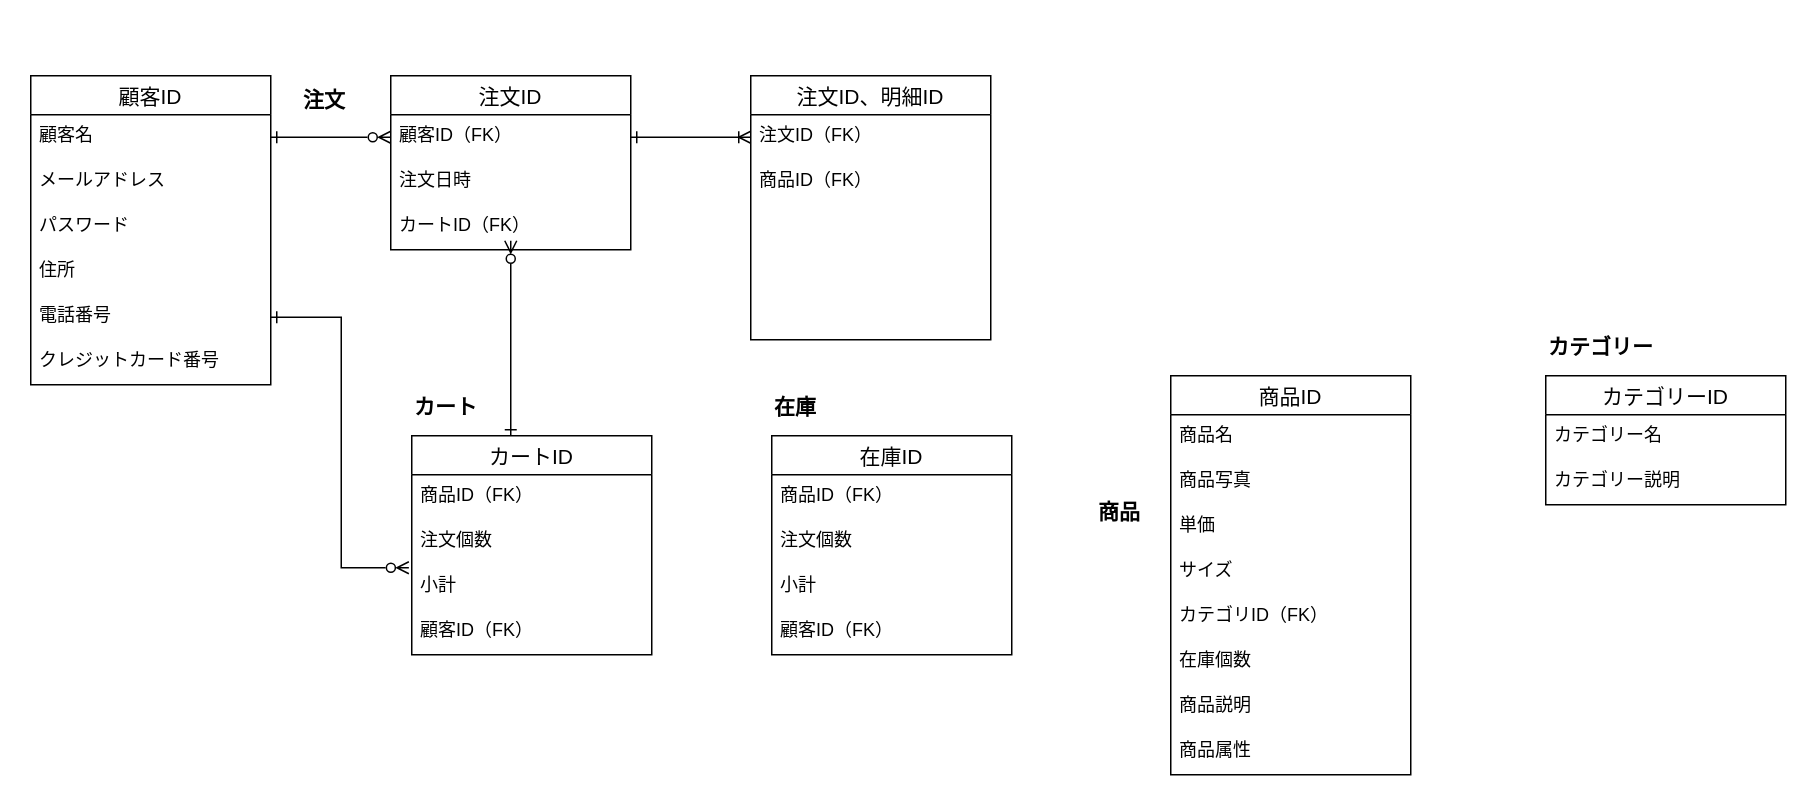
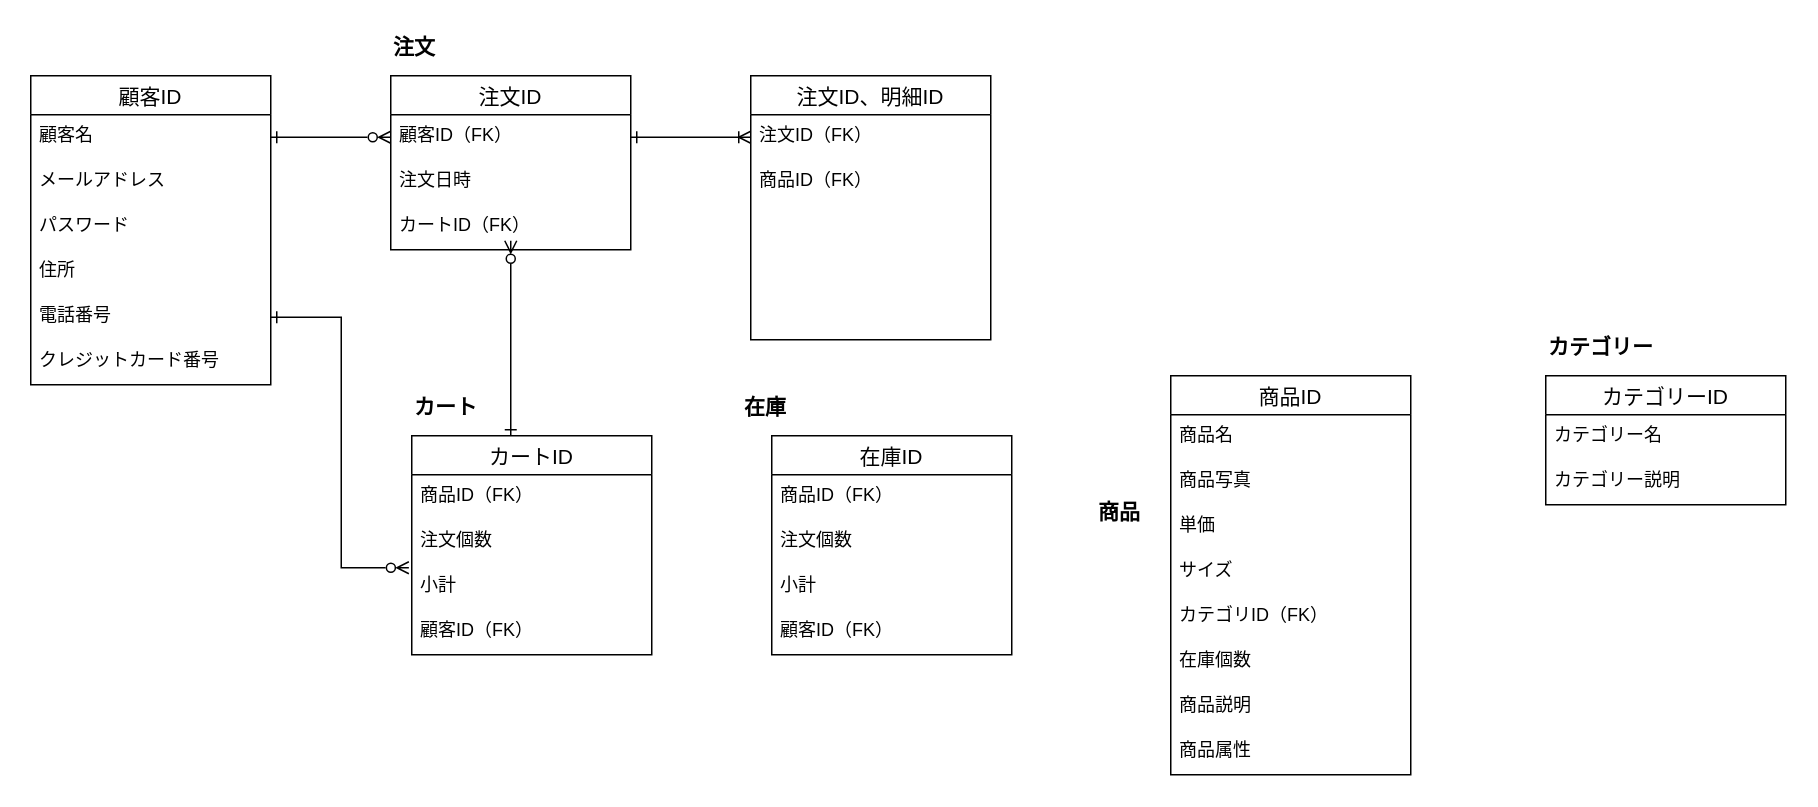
(331, 98) -> (421, 46)
(802, 406) -> (772, 406)
